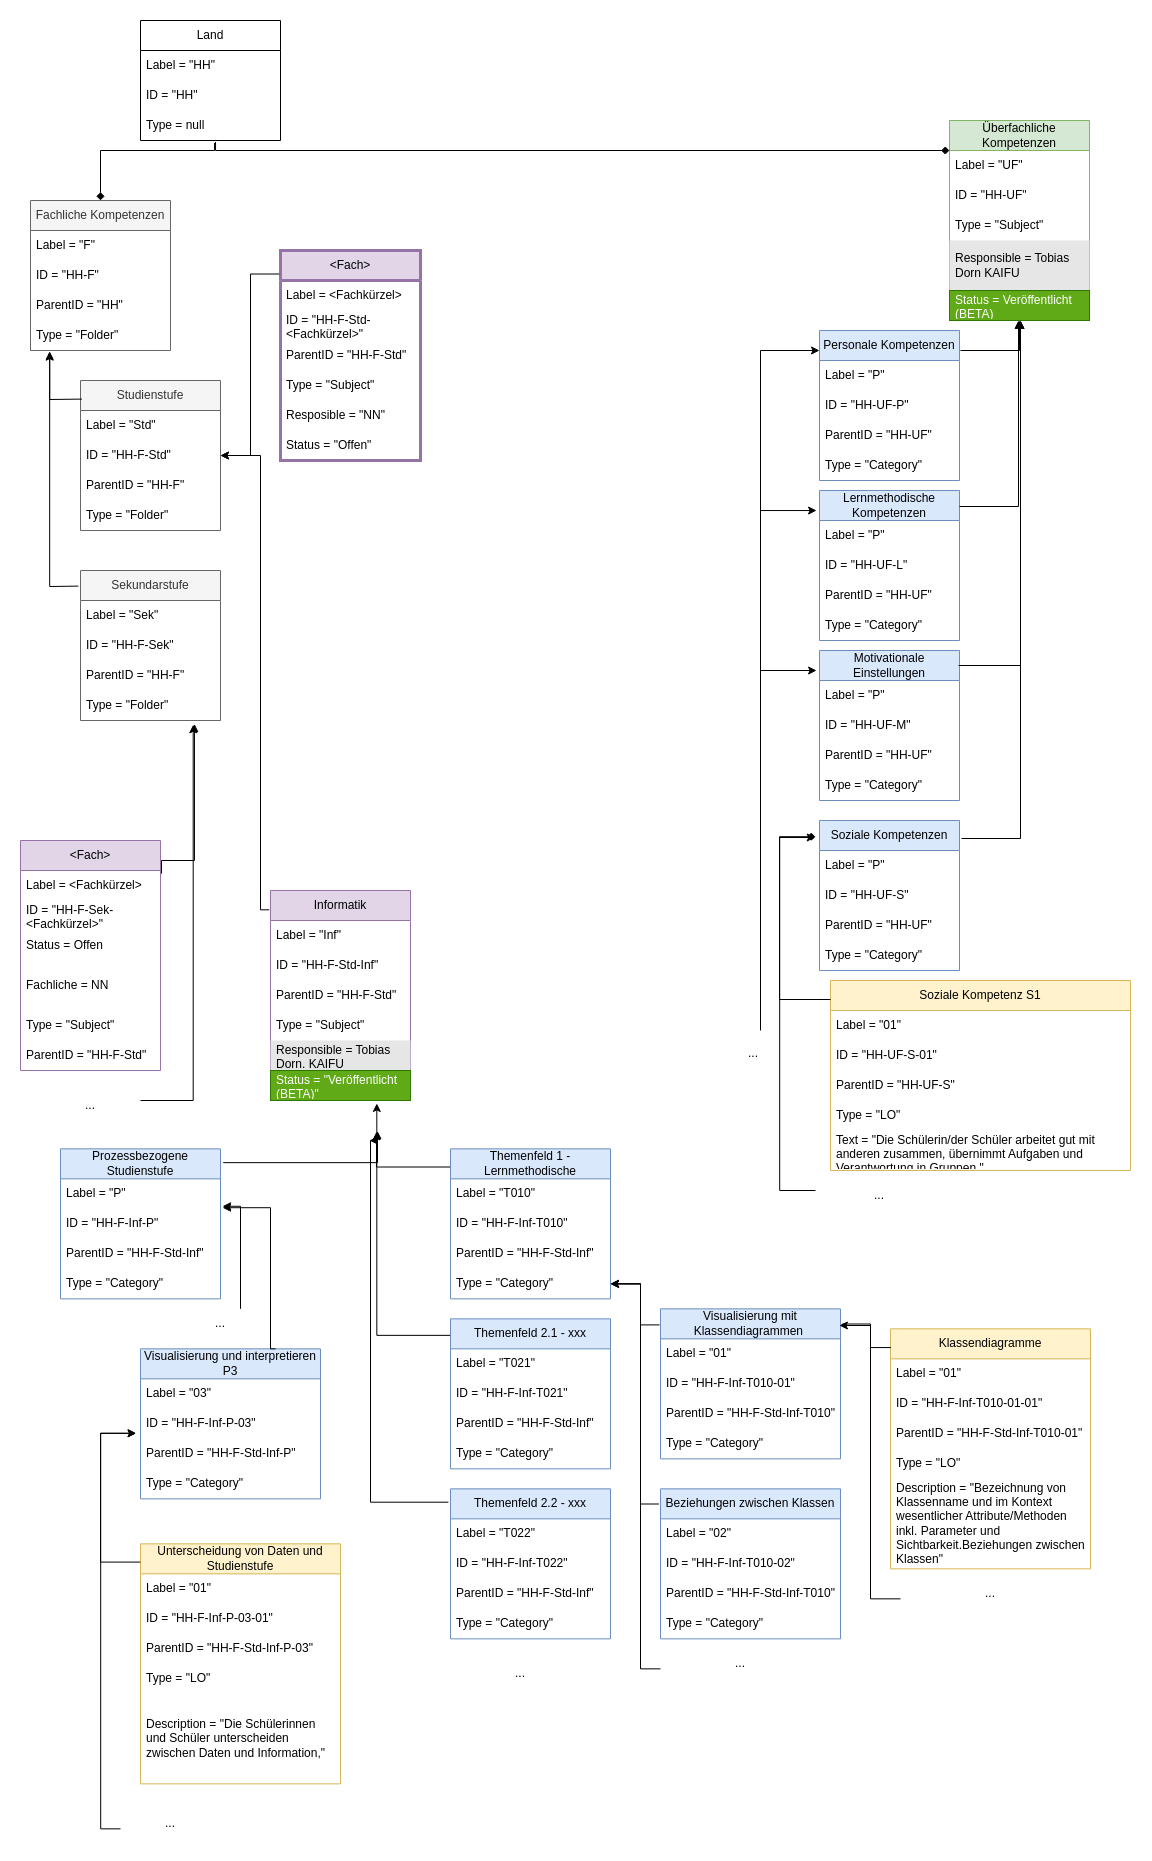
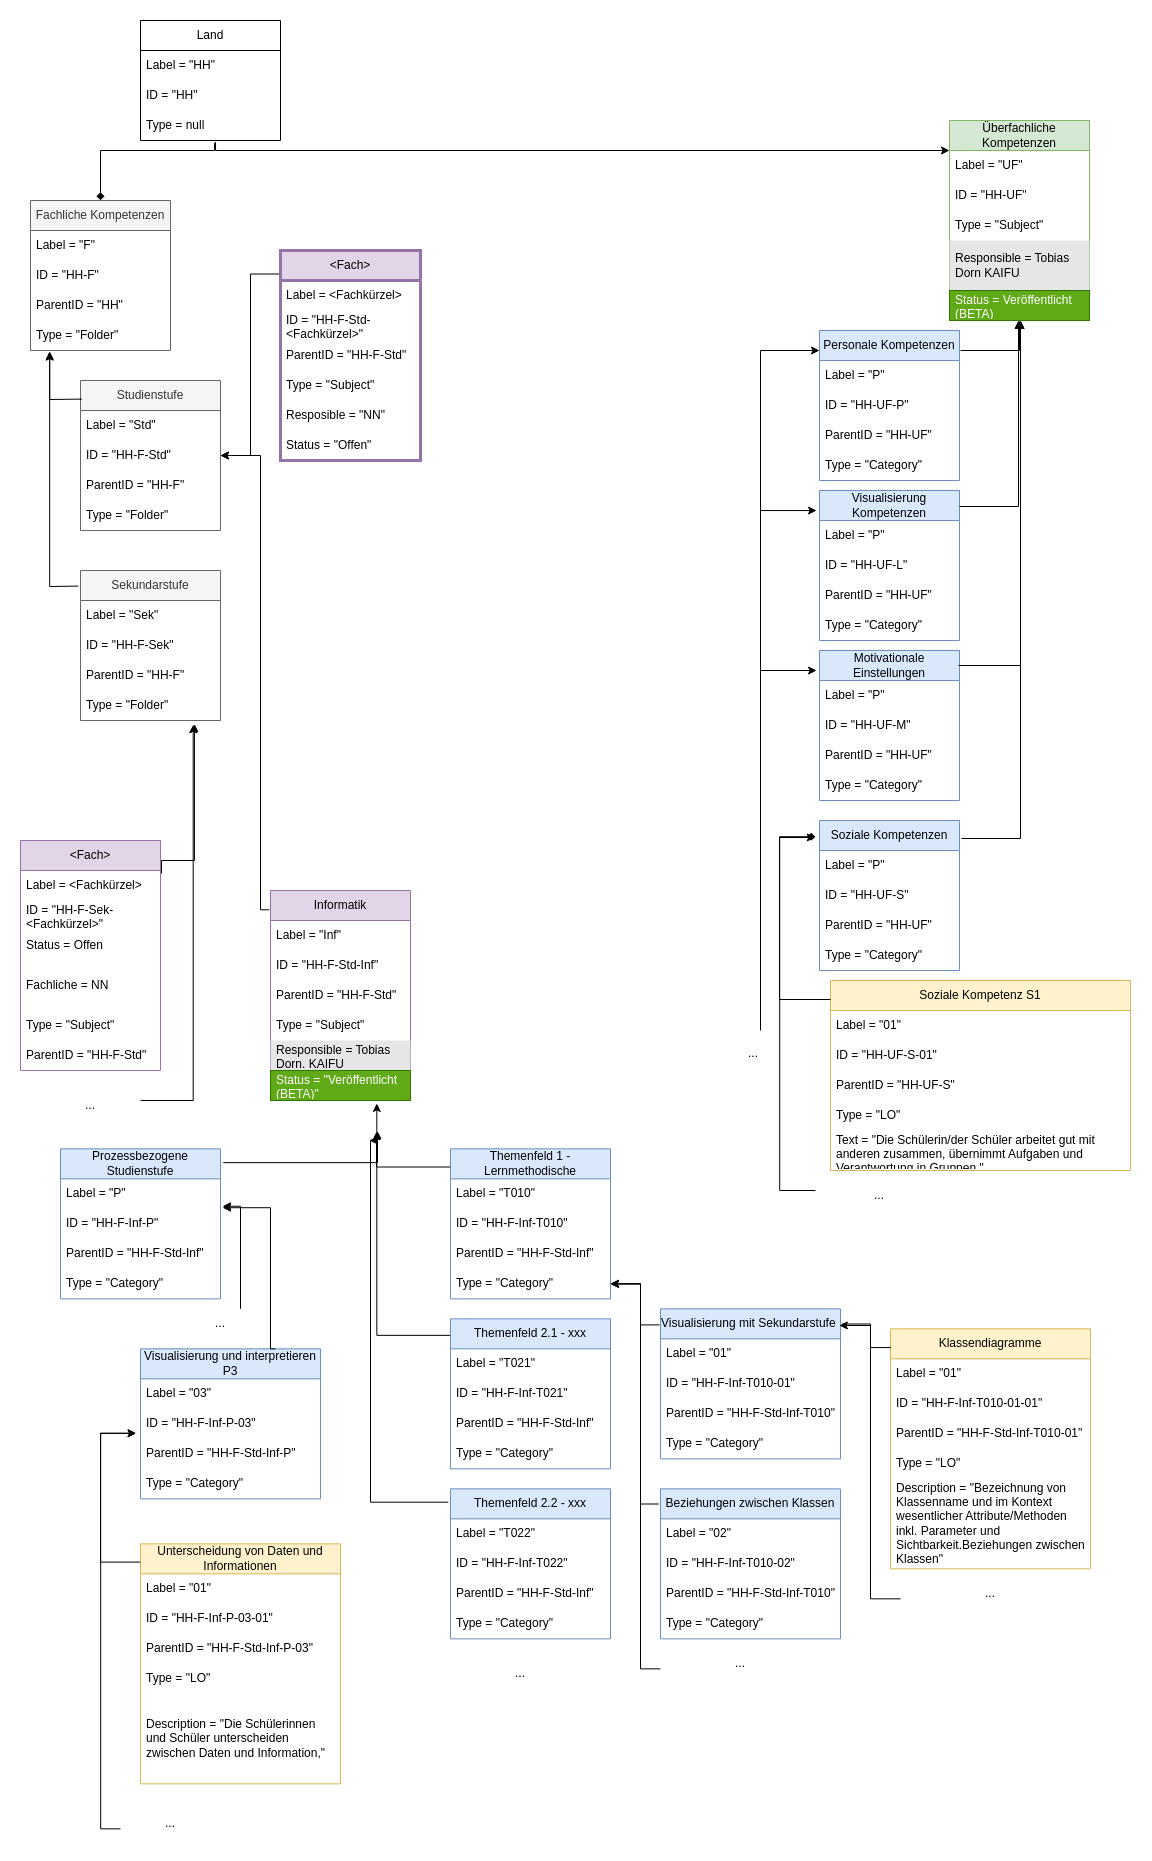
(941, 151) -> (941, 151)
(890, 506) -> (890, 506)
(751, 1324) -> (751, 1324)
(241, 1559) -> (241, 1559)
